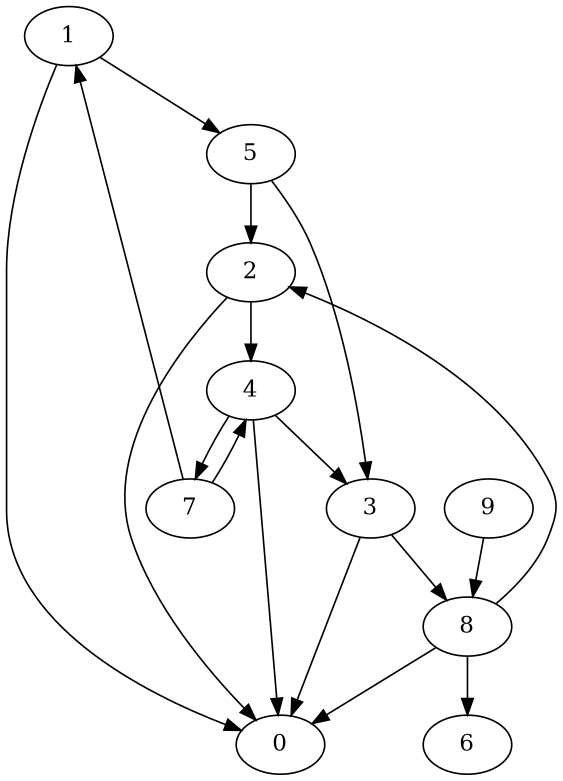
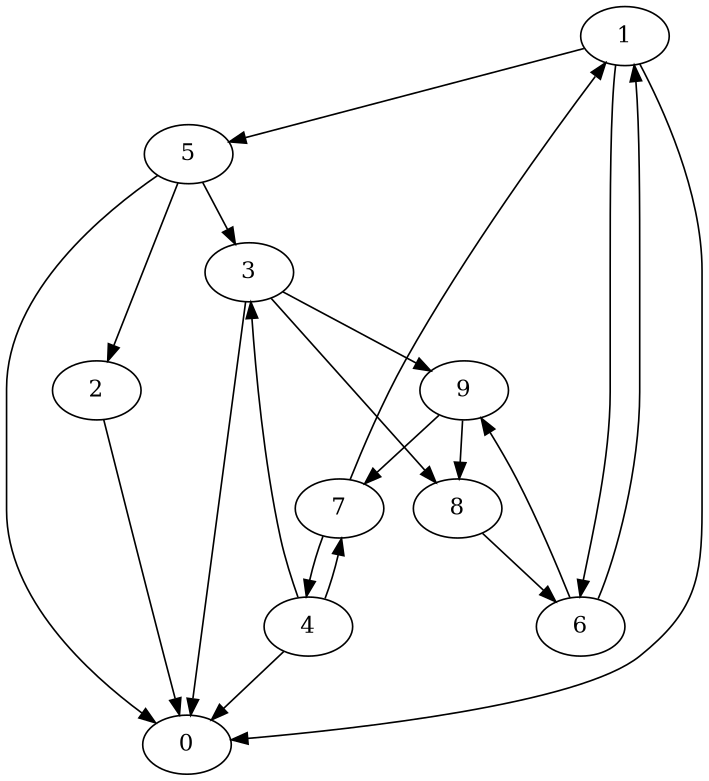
(251, 323) -> none
none -> (610, 324)
none -> (350, 327)
none -> (640, 343)
(498, 413) -> none
none -> (413, 439)
none -> (533, 513)
(381, 681) -> (7, 440)
